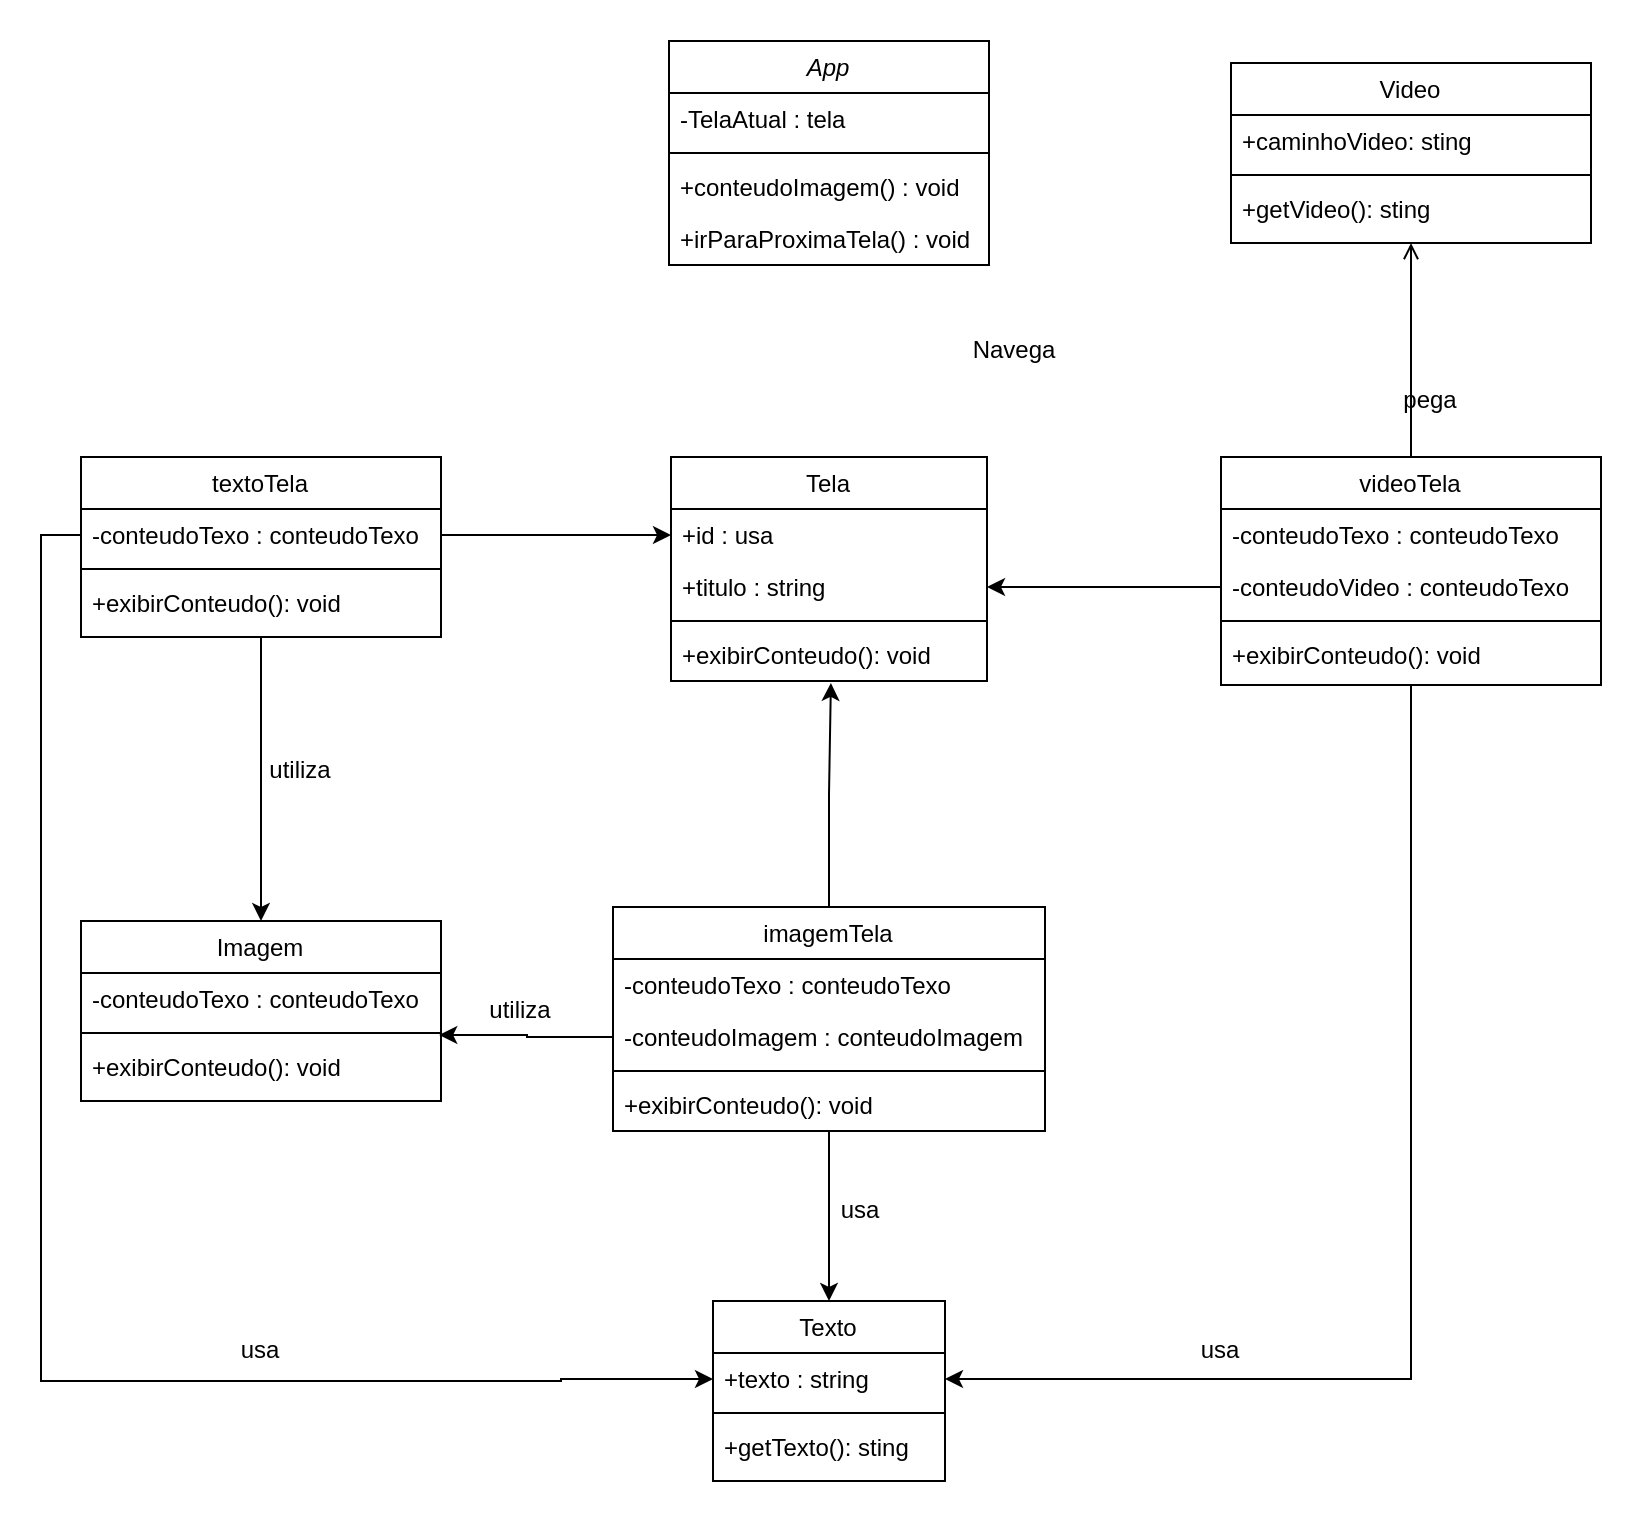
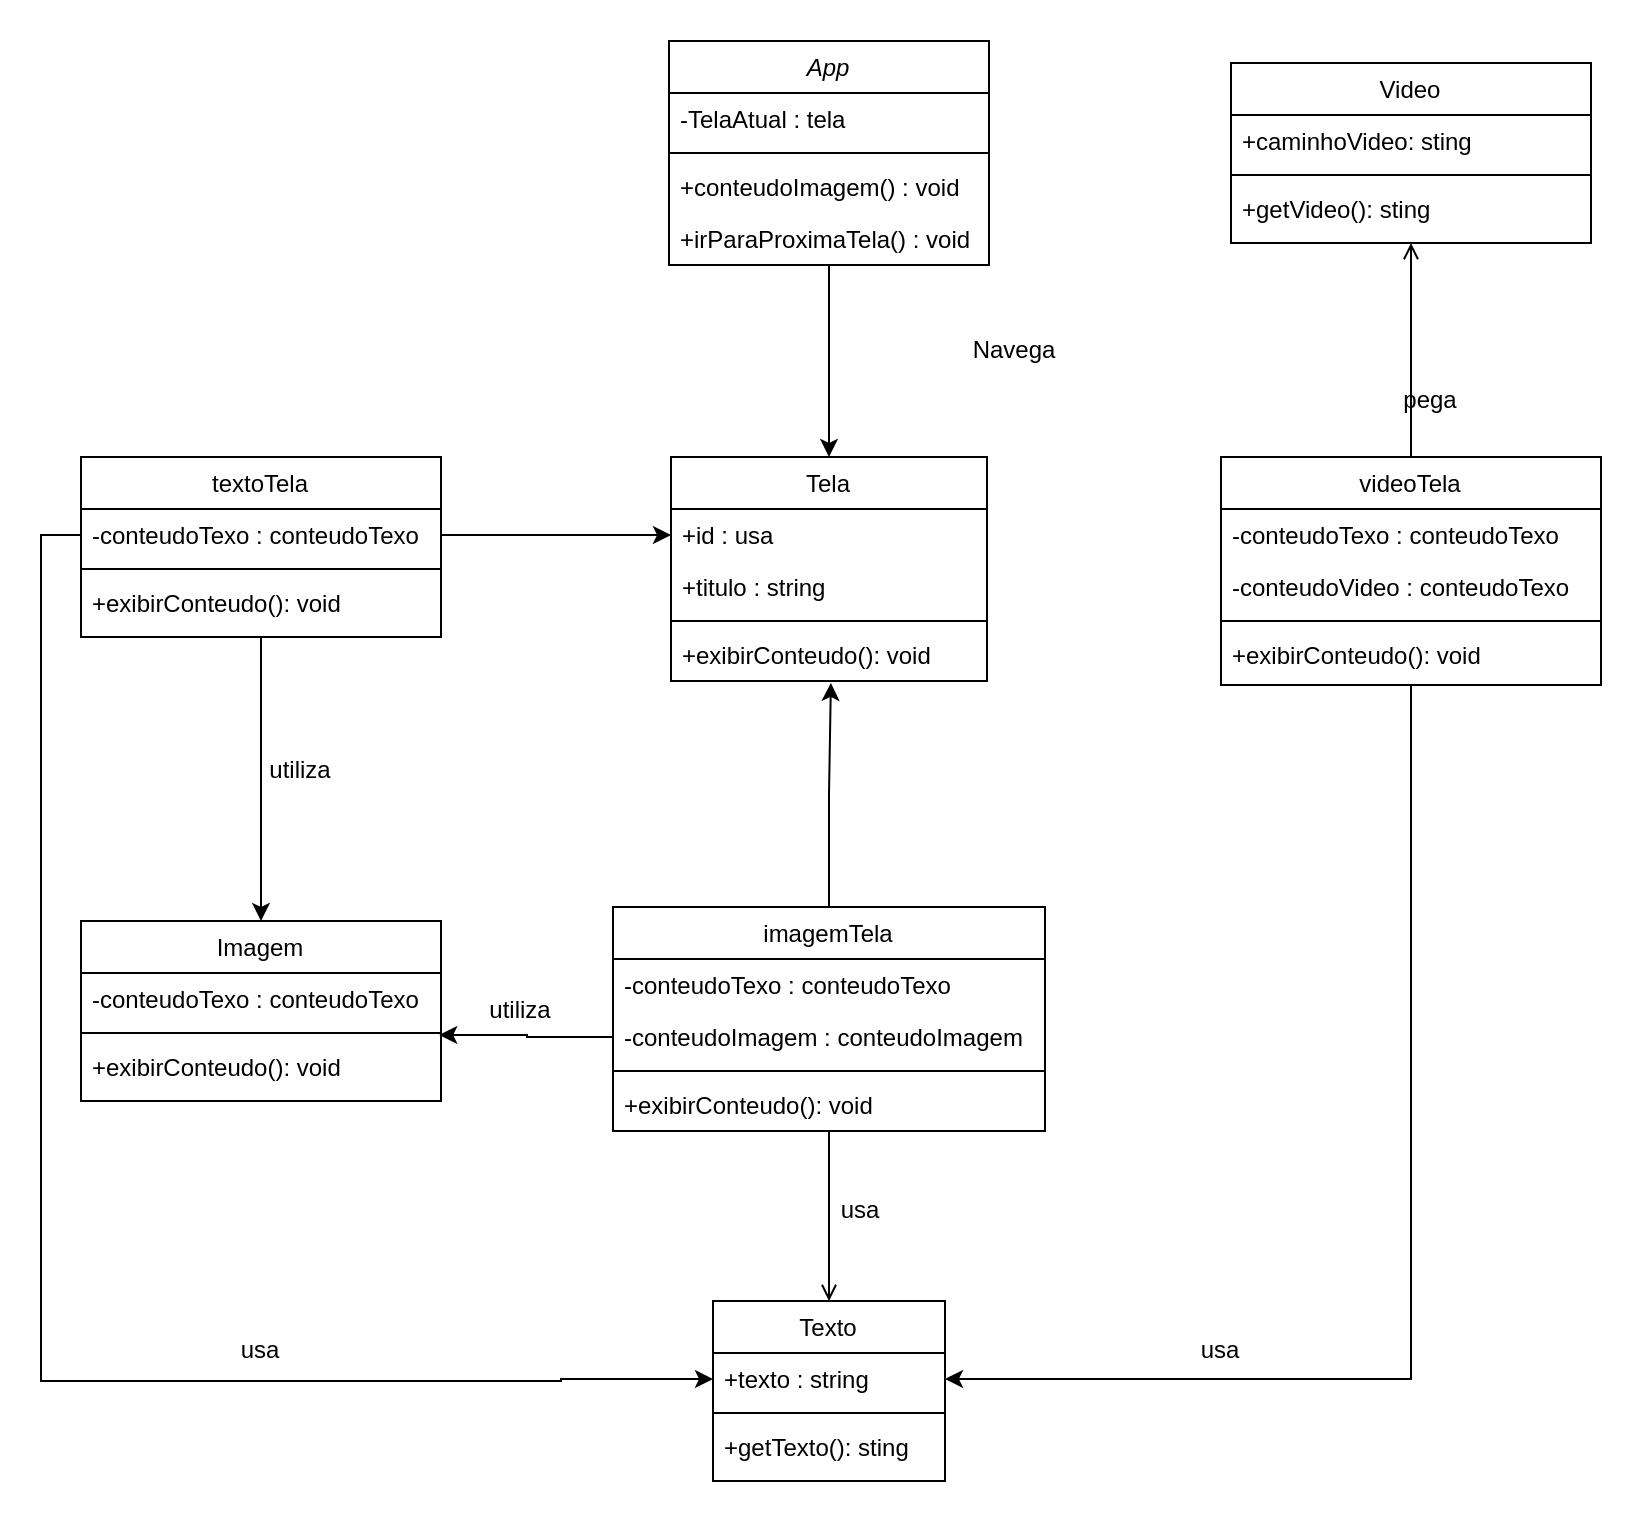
none -> (829, 356)
(1109, 587) -> none
(829, 1286) -> (829, 1288)
